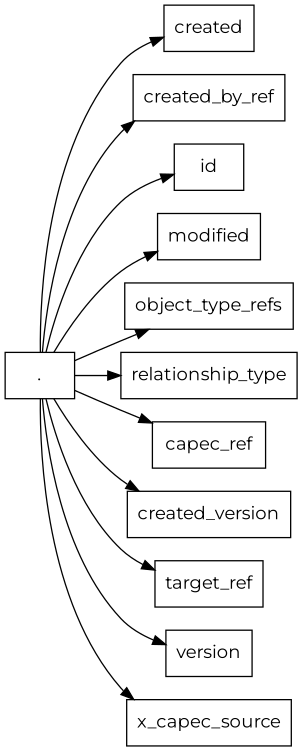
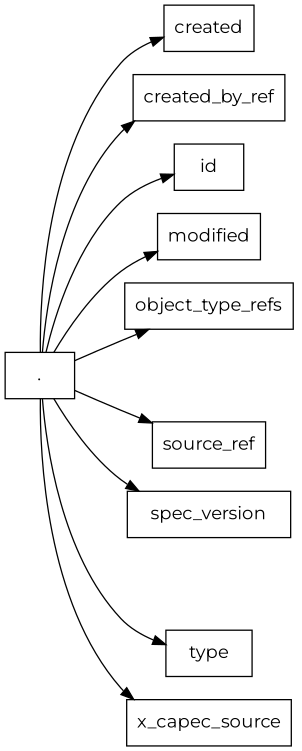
(209, 376) -> none
(209, 445) -> (209, 445)
(209, 514) -> (209, 514)
(209, 584) -> none
(209, 653) -> (209, 653)
